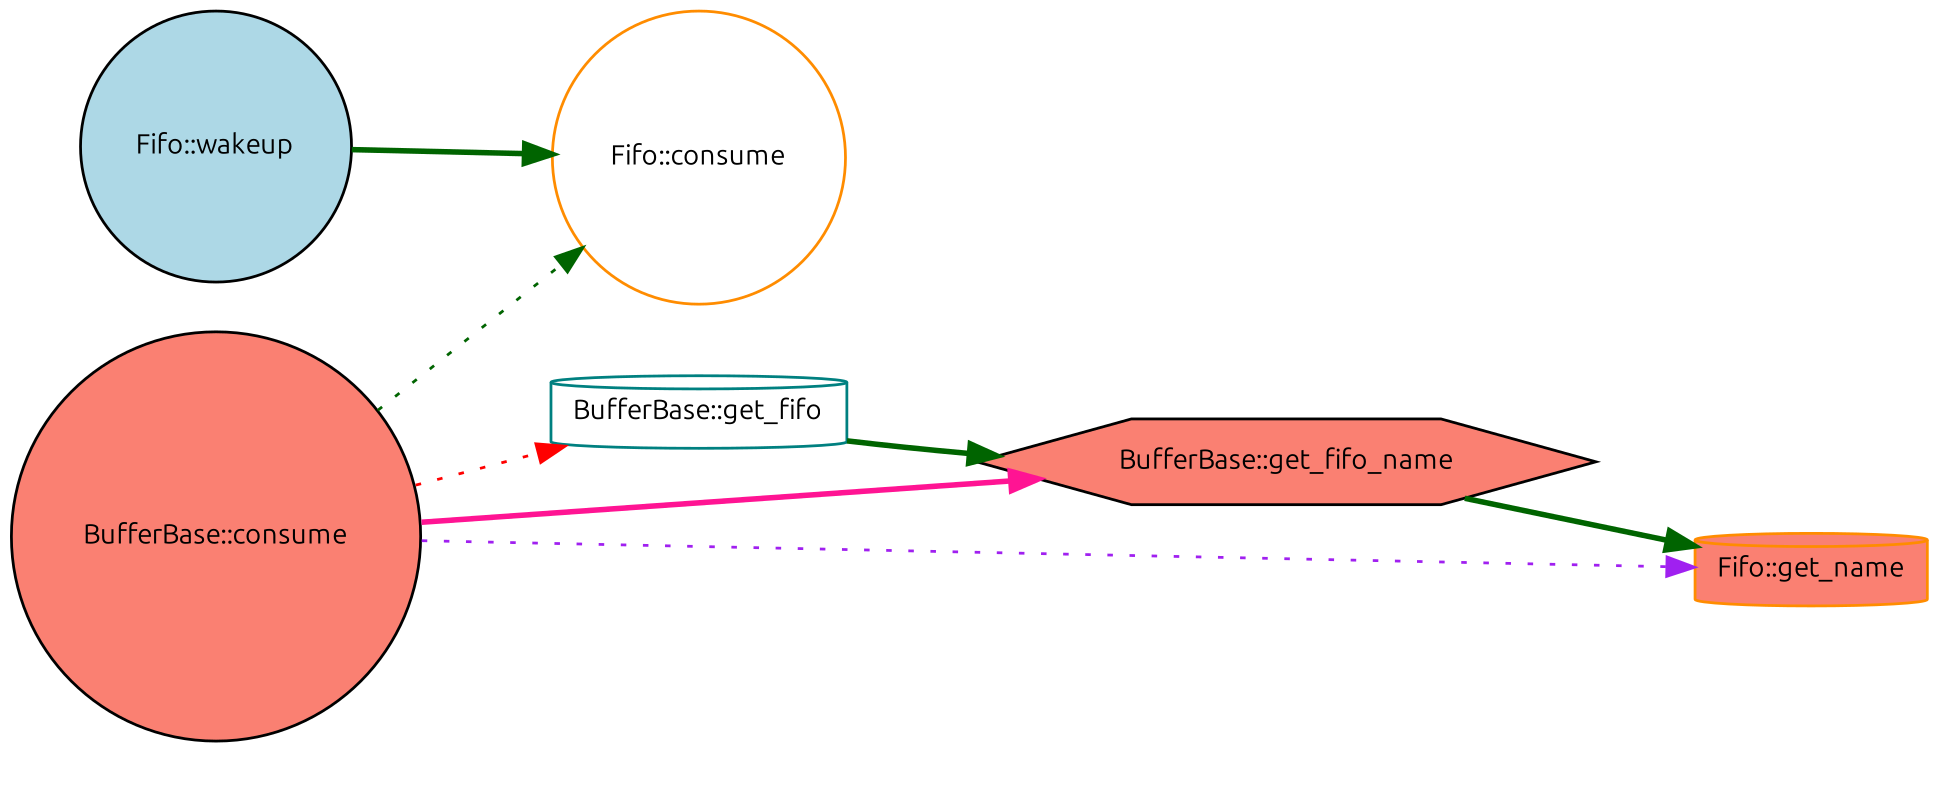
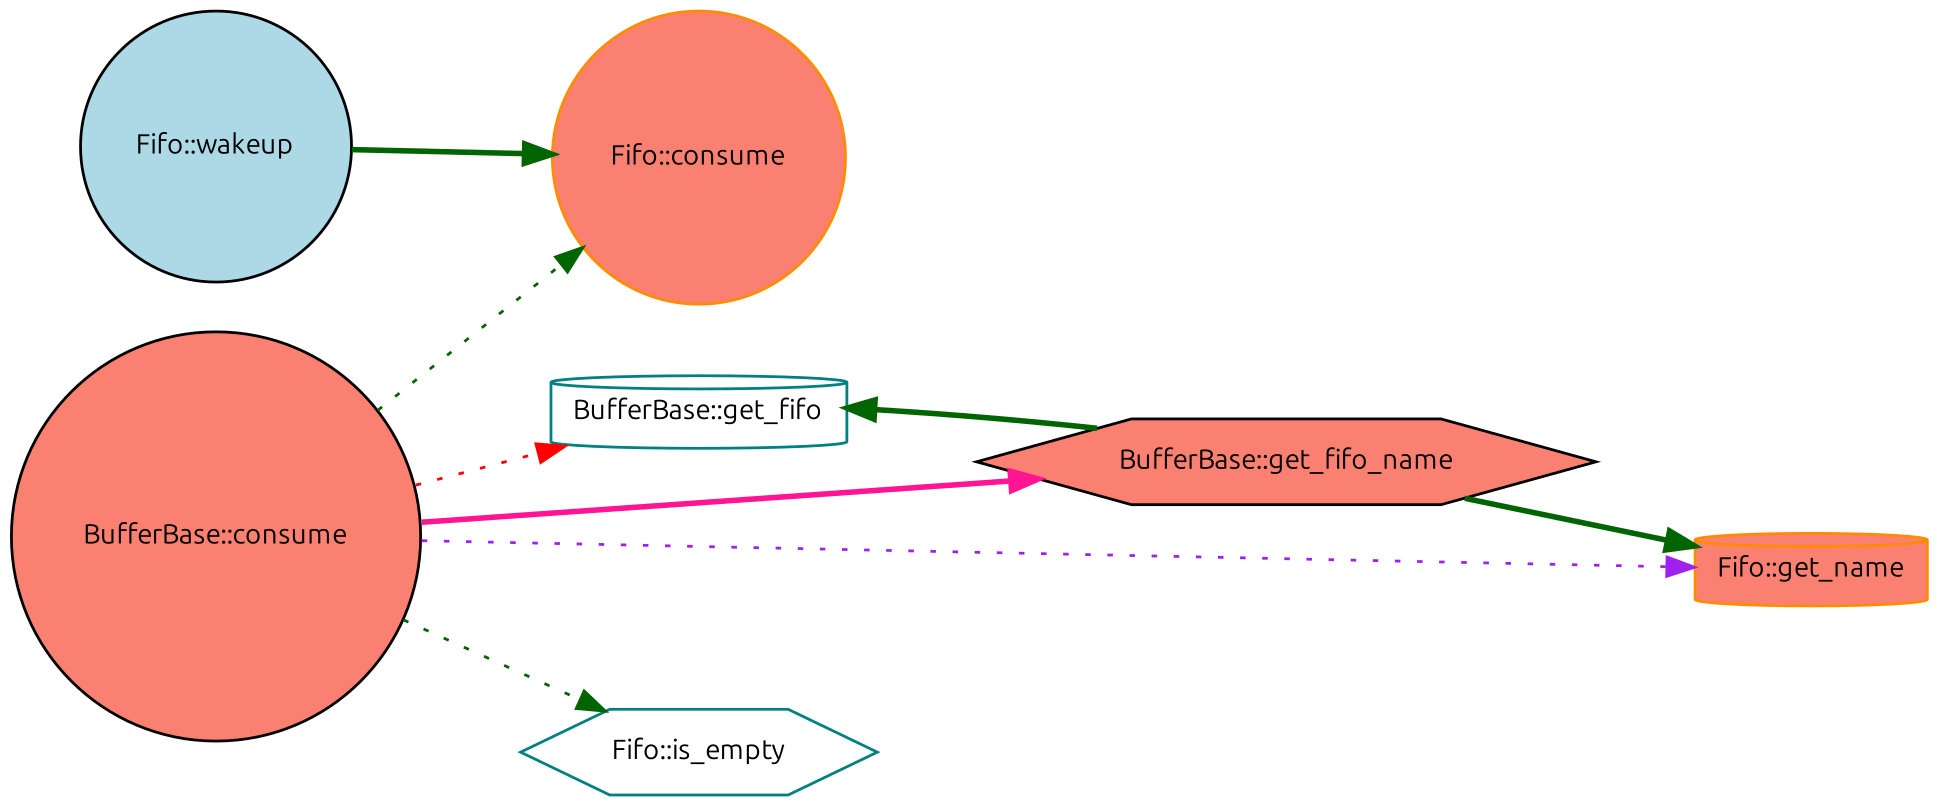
(699, 158) -> (699, 158)
(908, 448) -> (986, 418)
none -> (699, 752)
